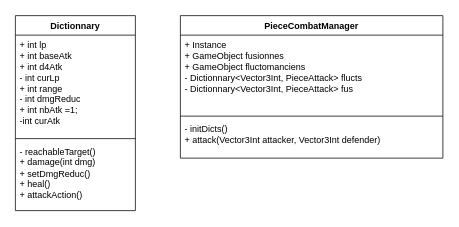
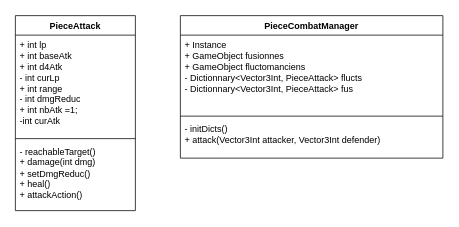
(75, 26) -> (75, 26)
